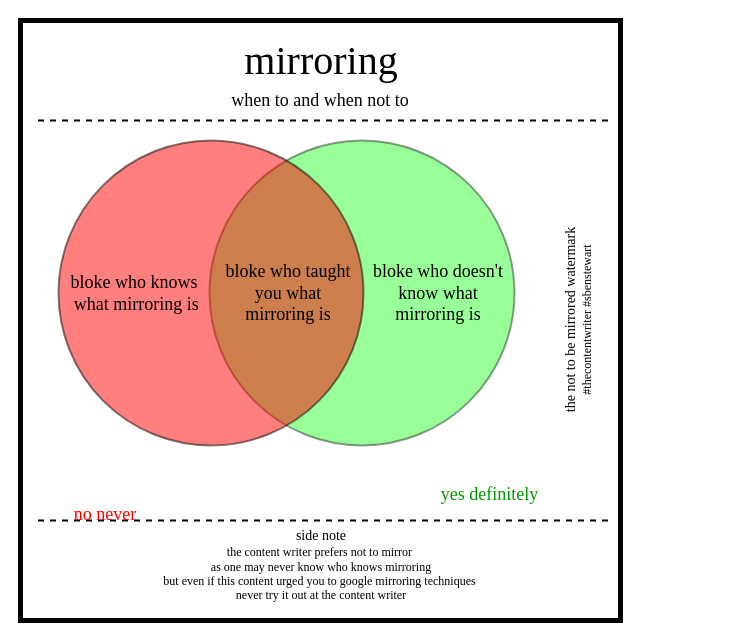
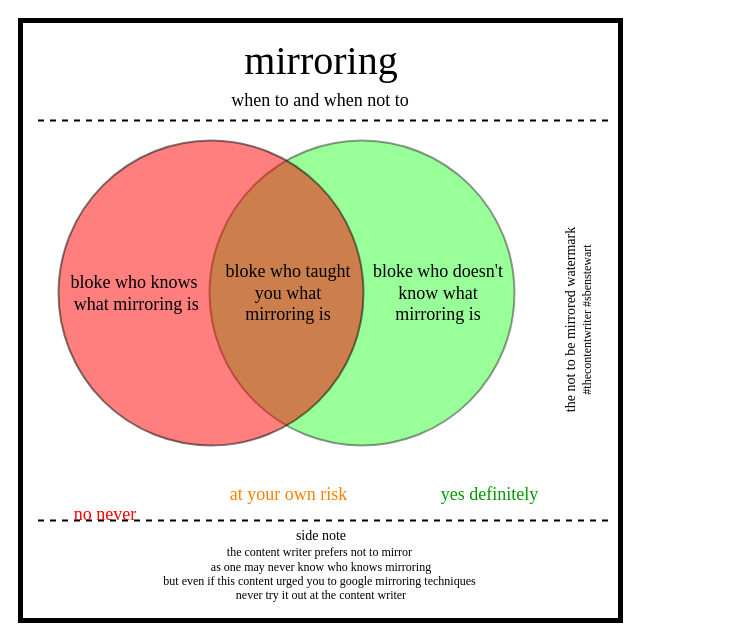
none -> (289, 495)
